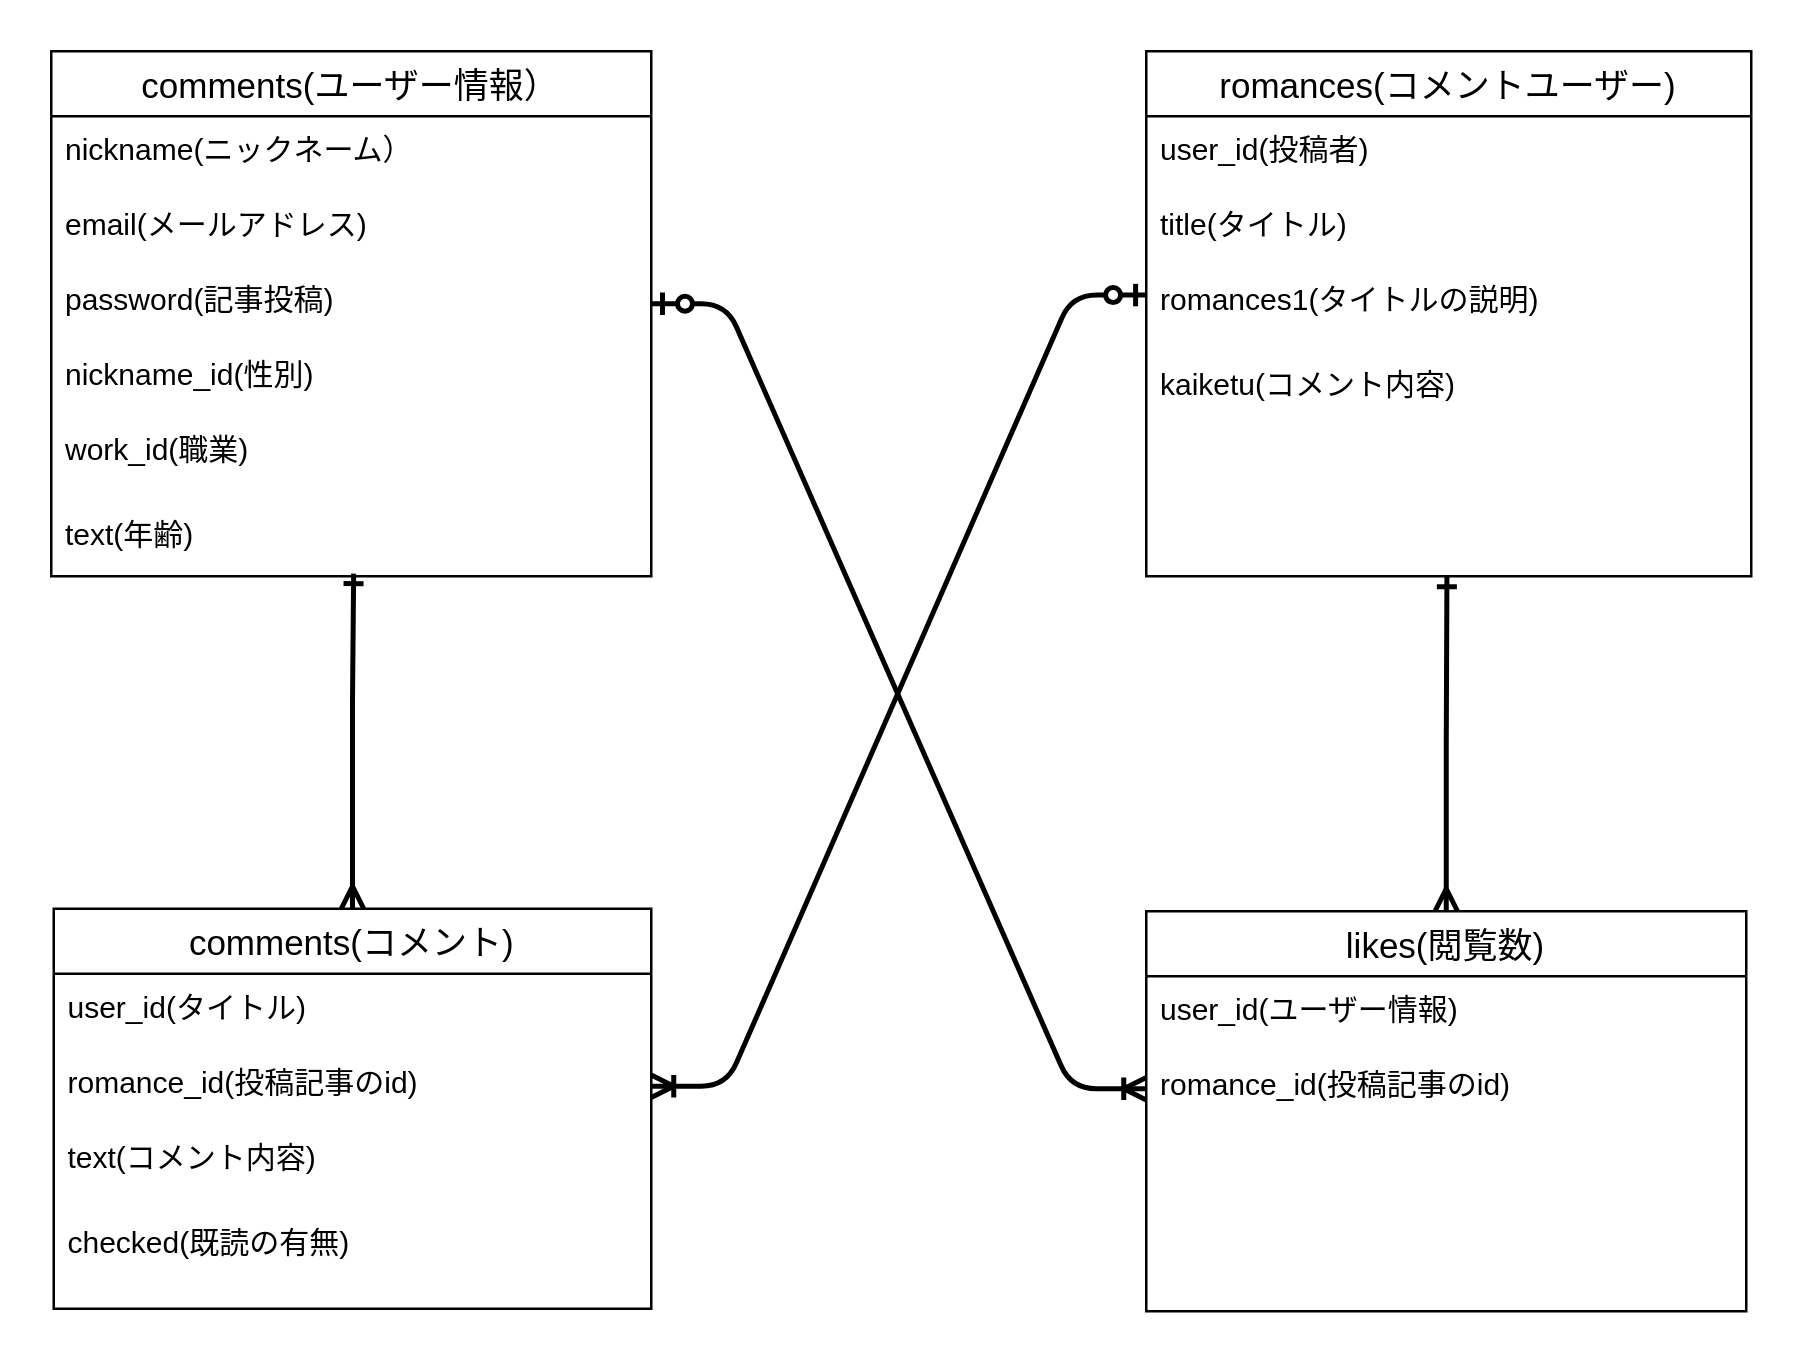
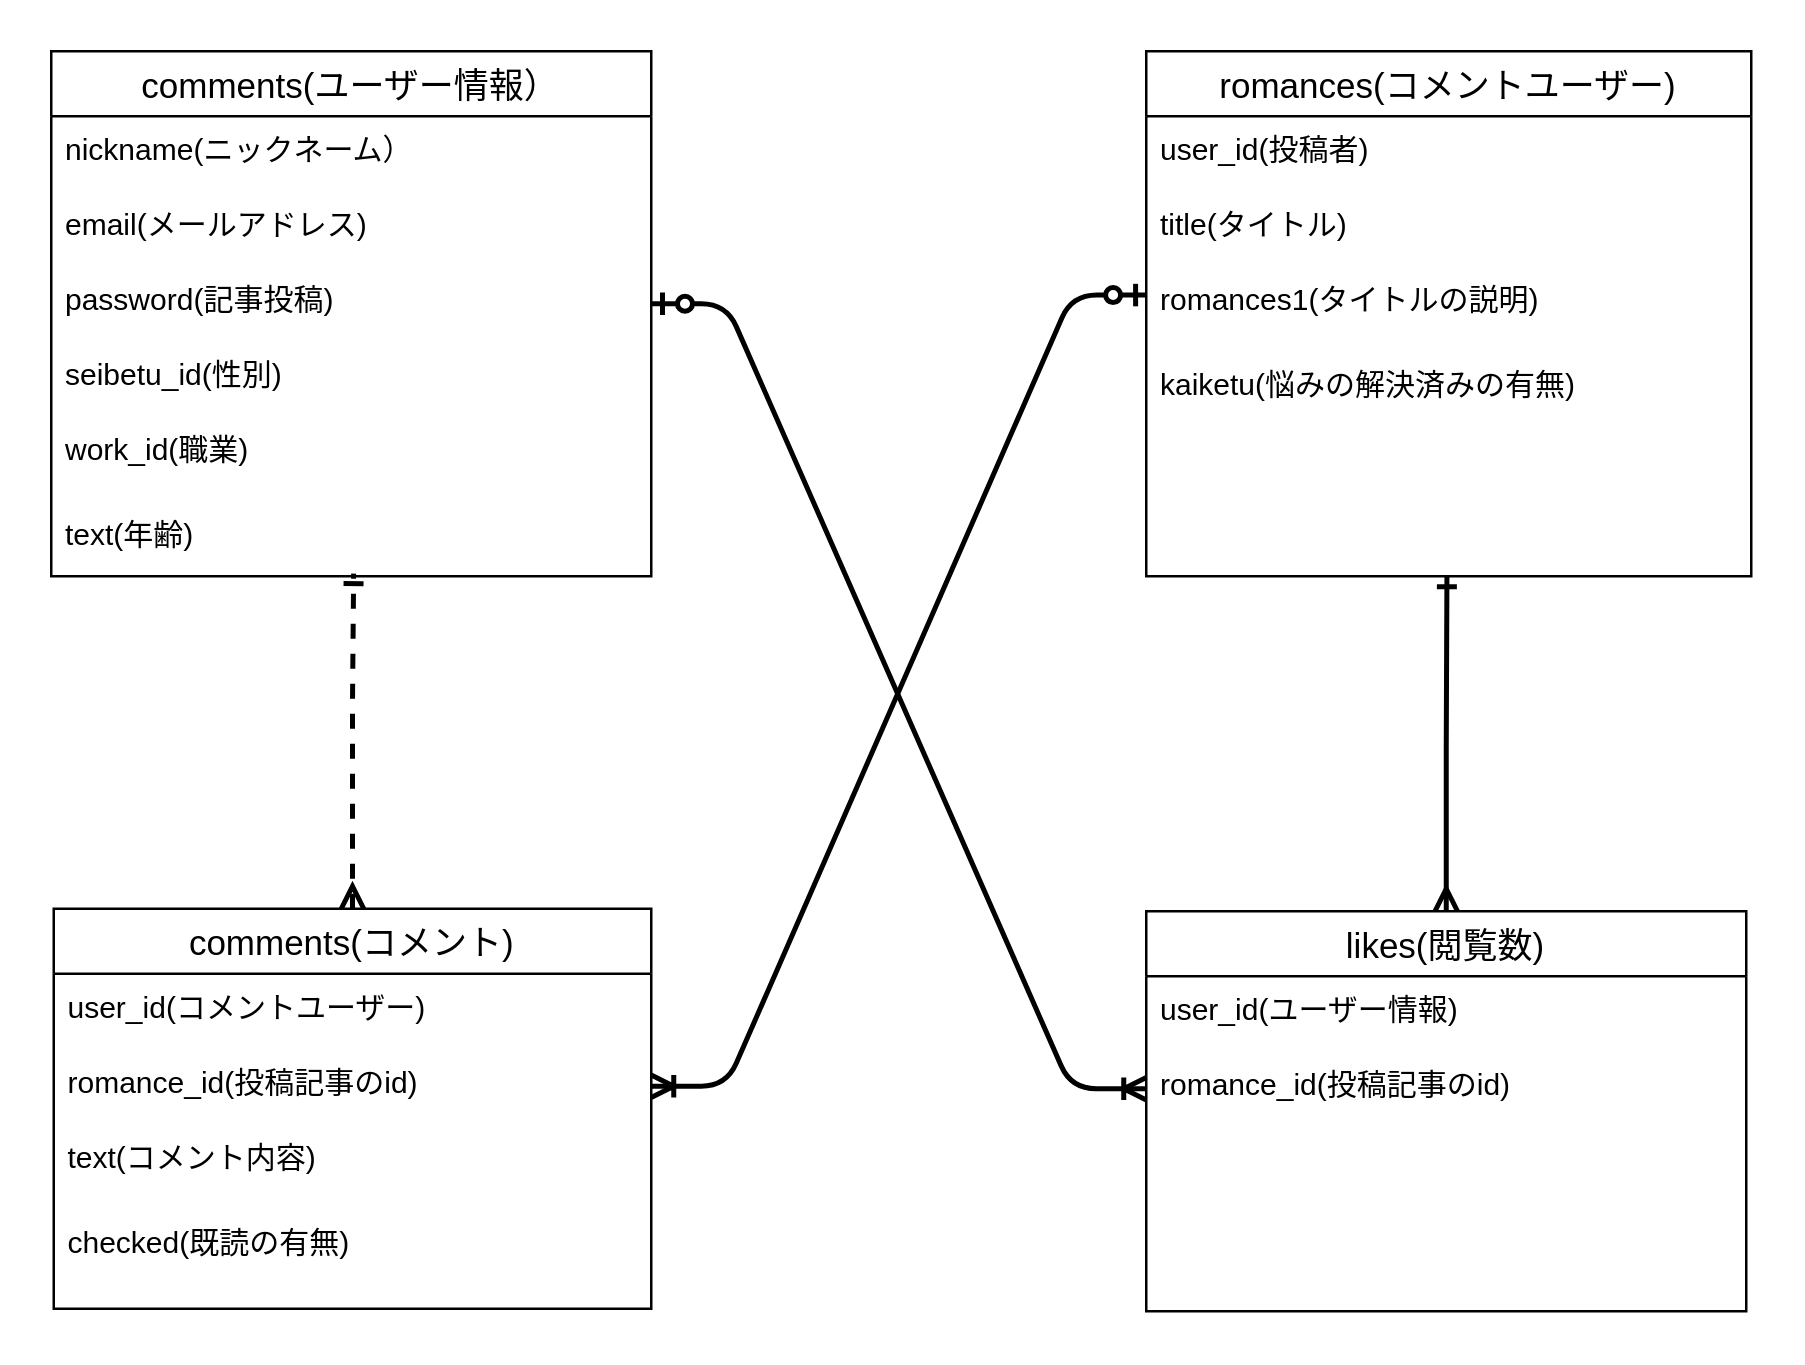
(196, 375) -> (188, 375)
(1322, 385) -> (1382, 385)
(353, 886) -> (353, 886)
(199, 1008) -> (259, 1008)
